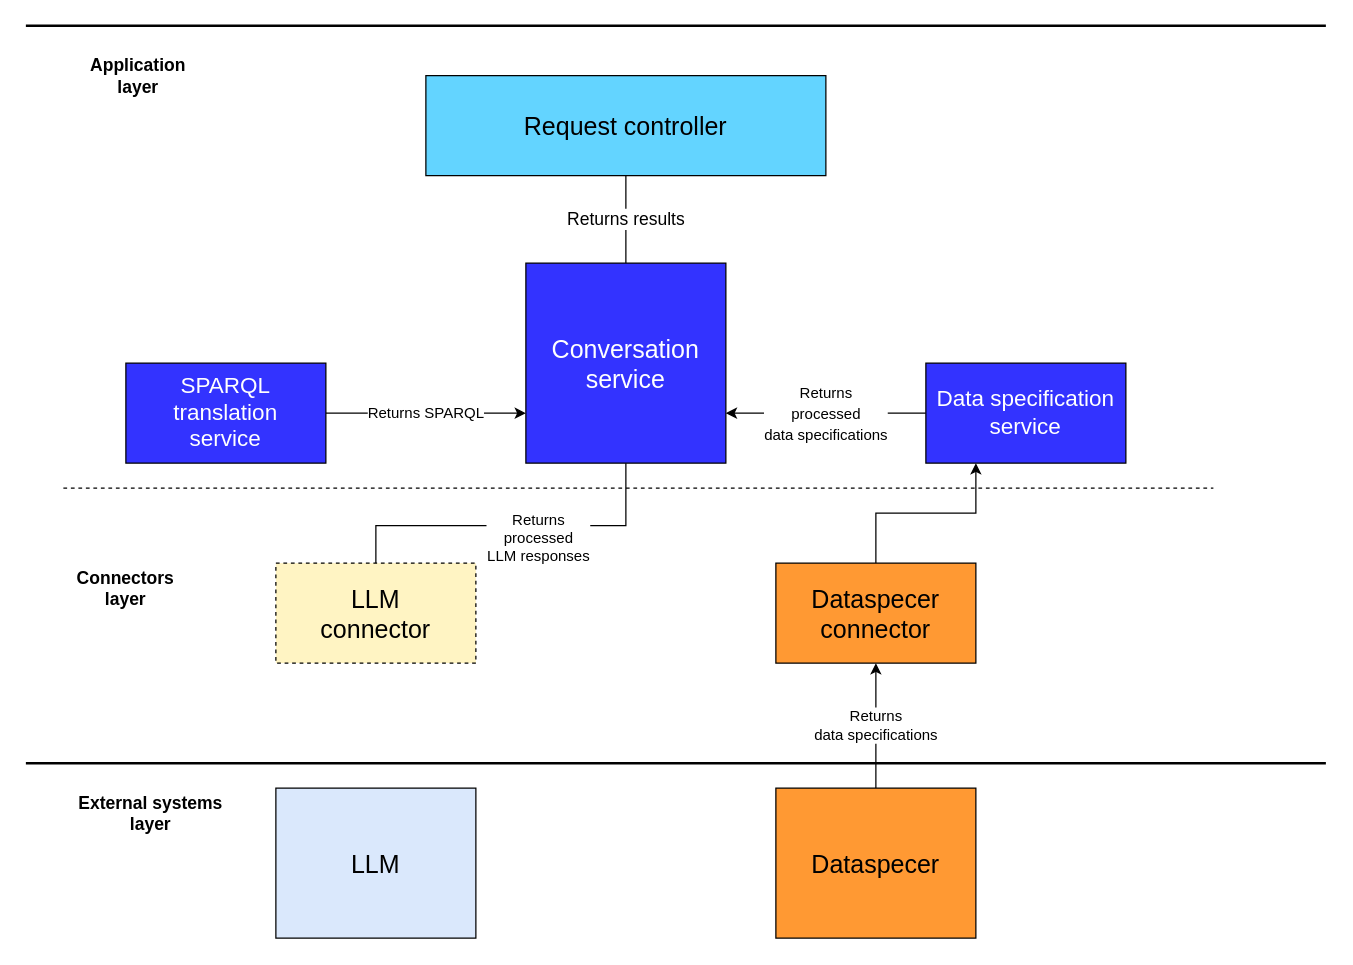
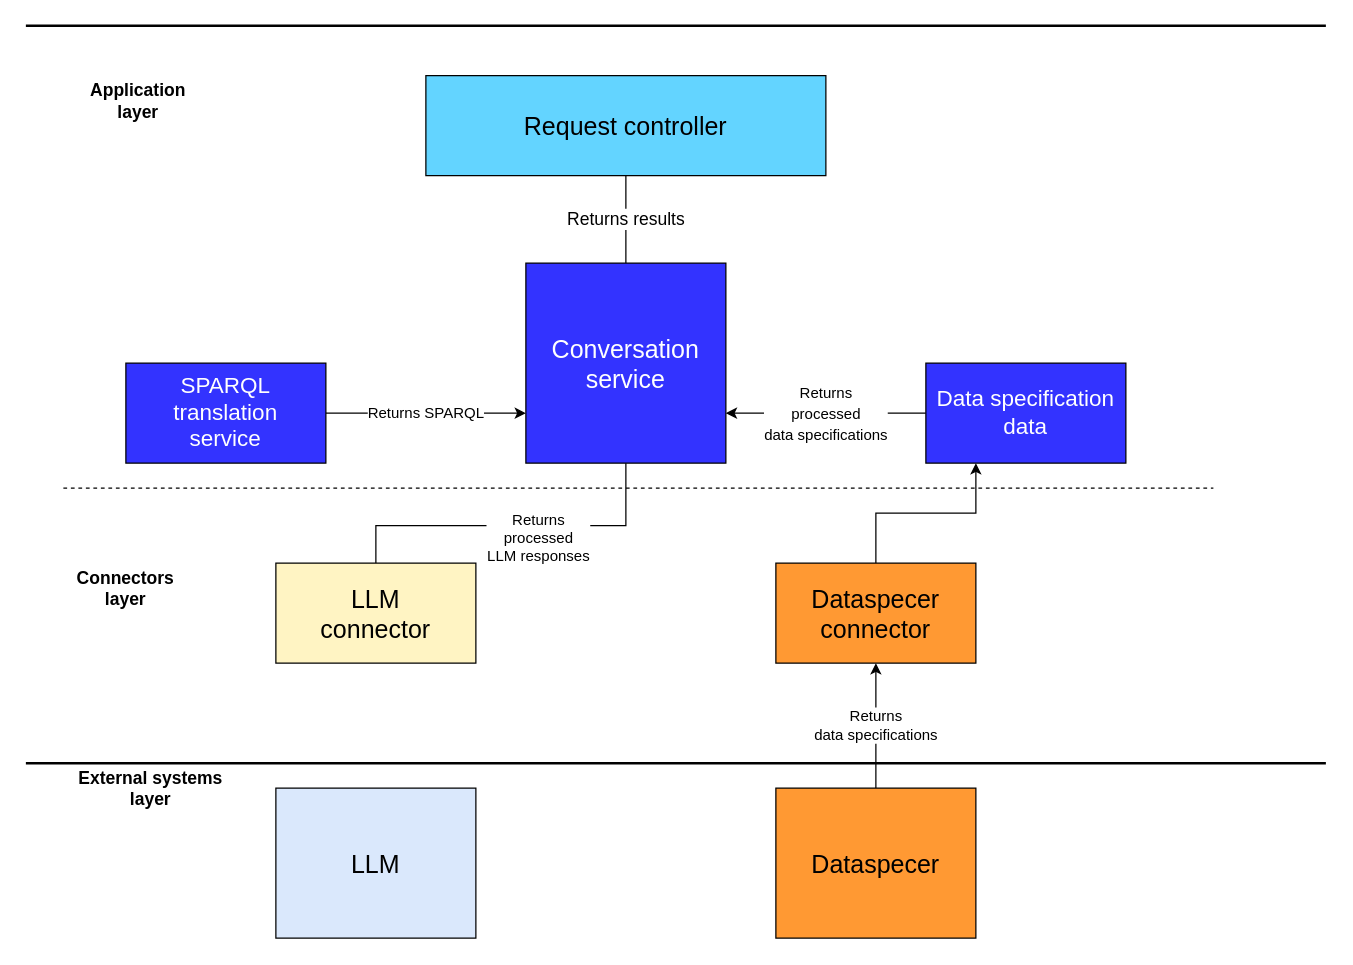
(138, 76) -> (138, 101)
(1026, 413) -> (1026, 413)
(376, 613) -> (376, 613)
(151, 813) -> (151, 788)
